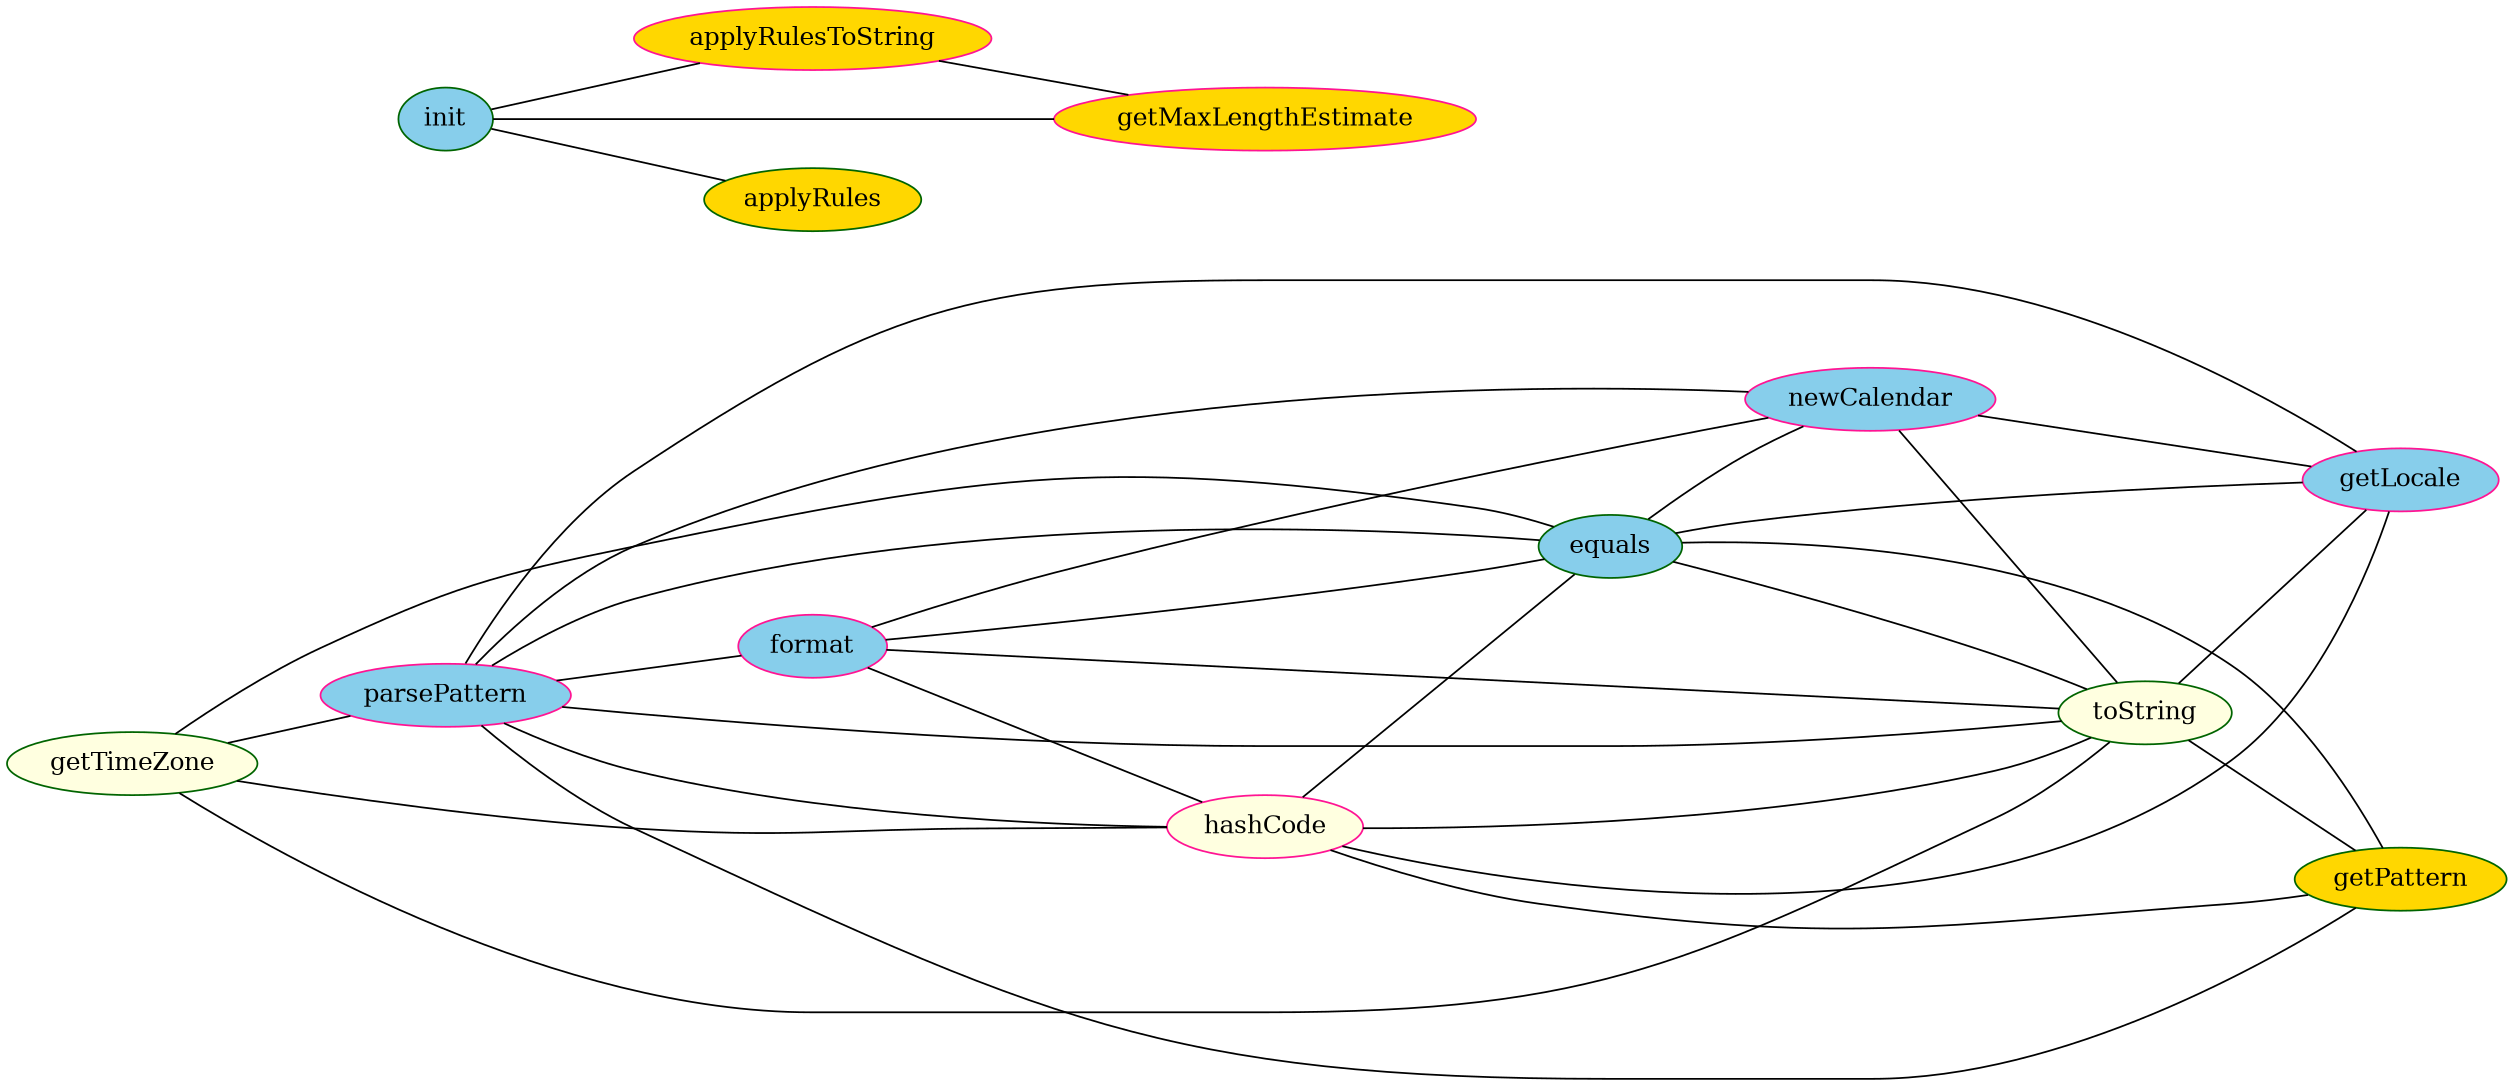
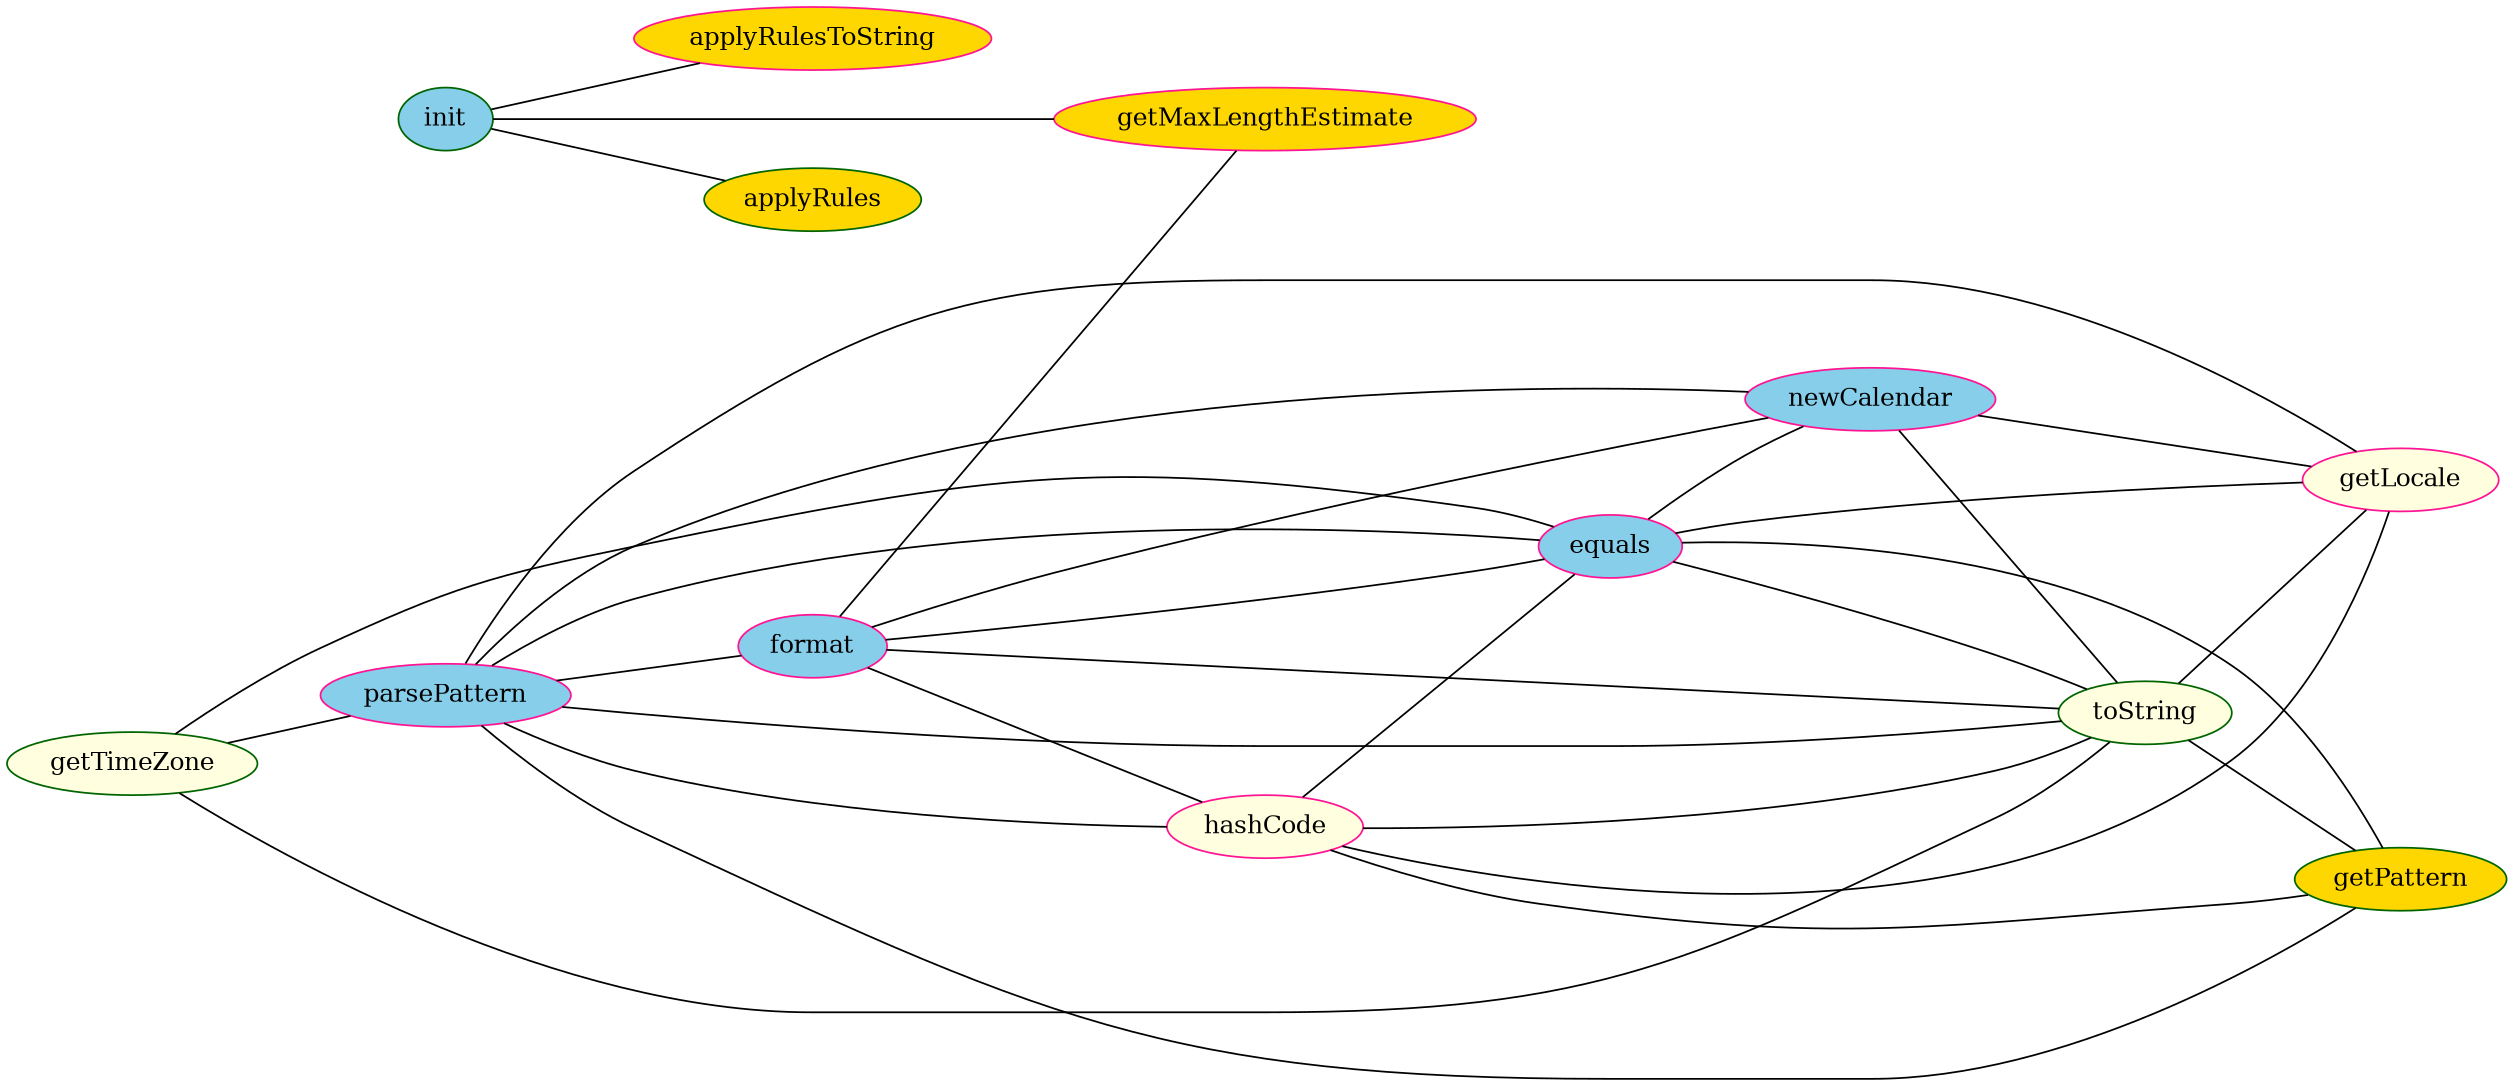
(1034, 78) -> (1038, 384)
(2401, 480) -> (2401, 480)
(1610, 546) -> (1610, 546)
(701, 832) -> none
